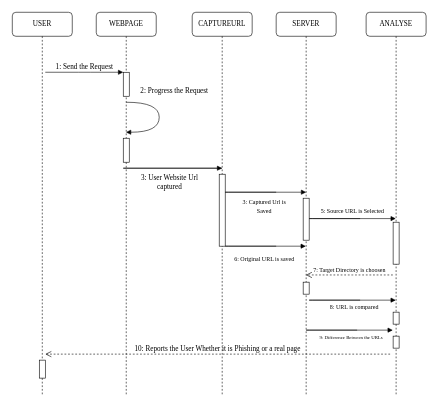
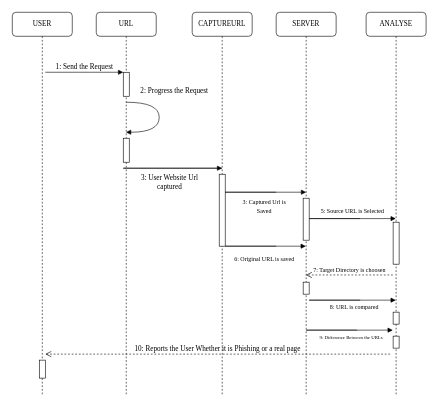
(126, 24) -> (126, 24)
